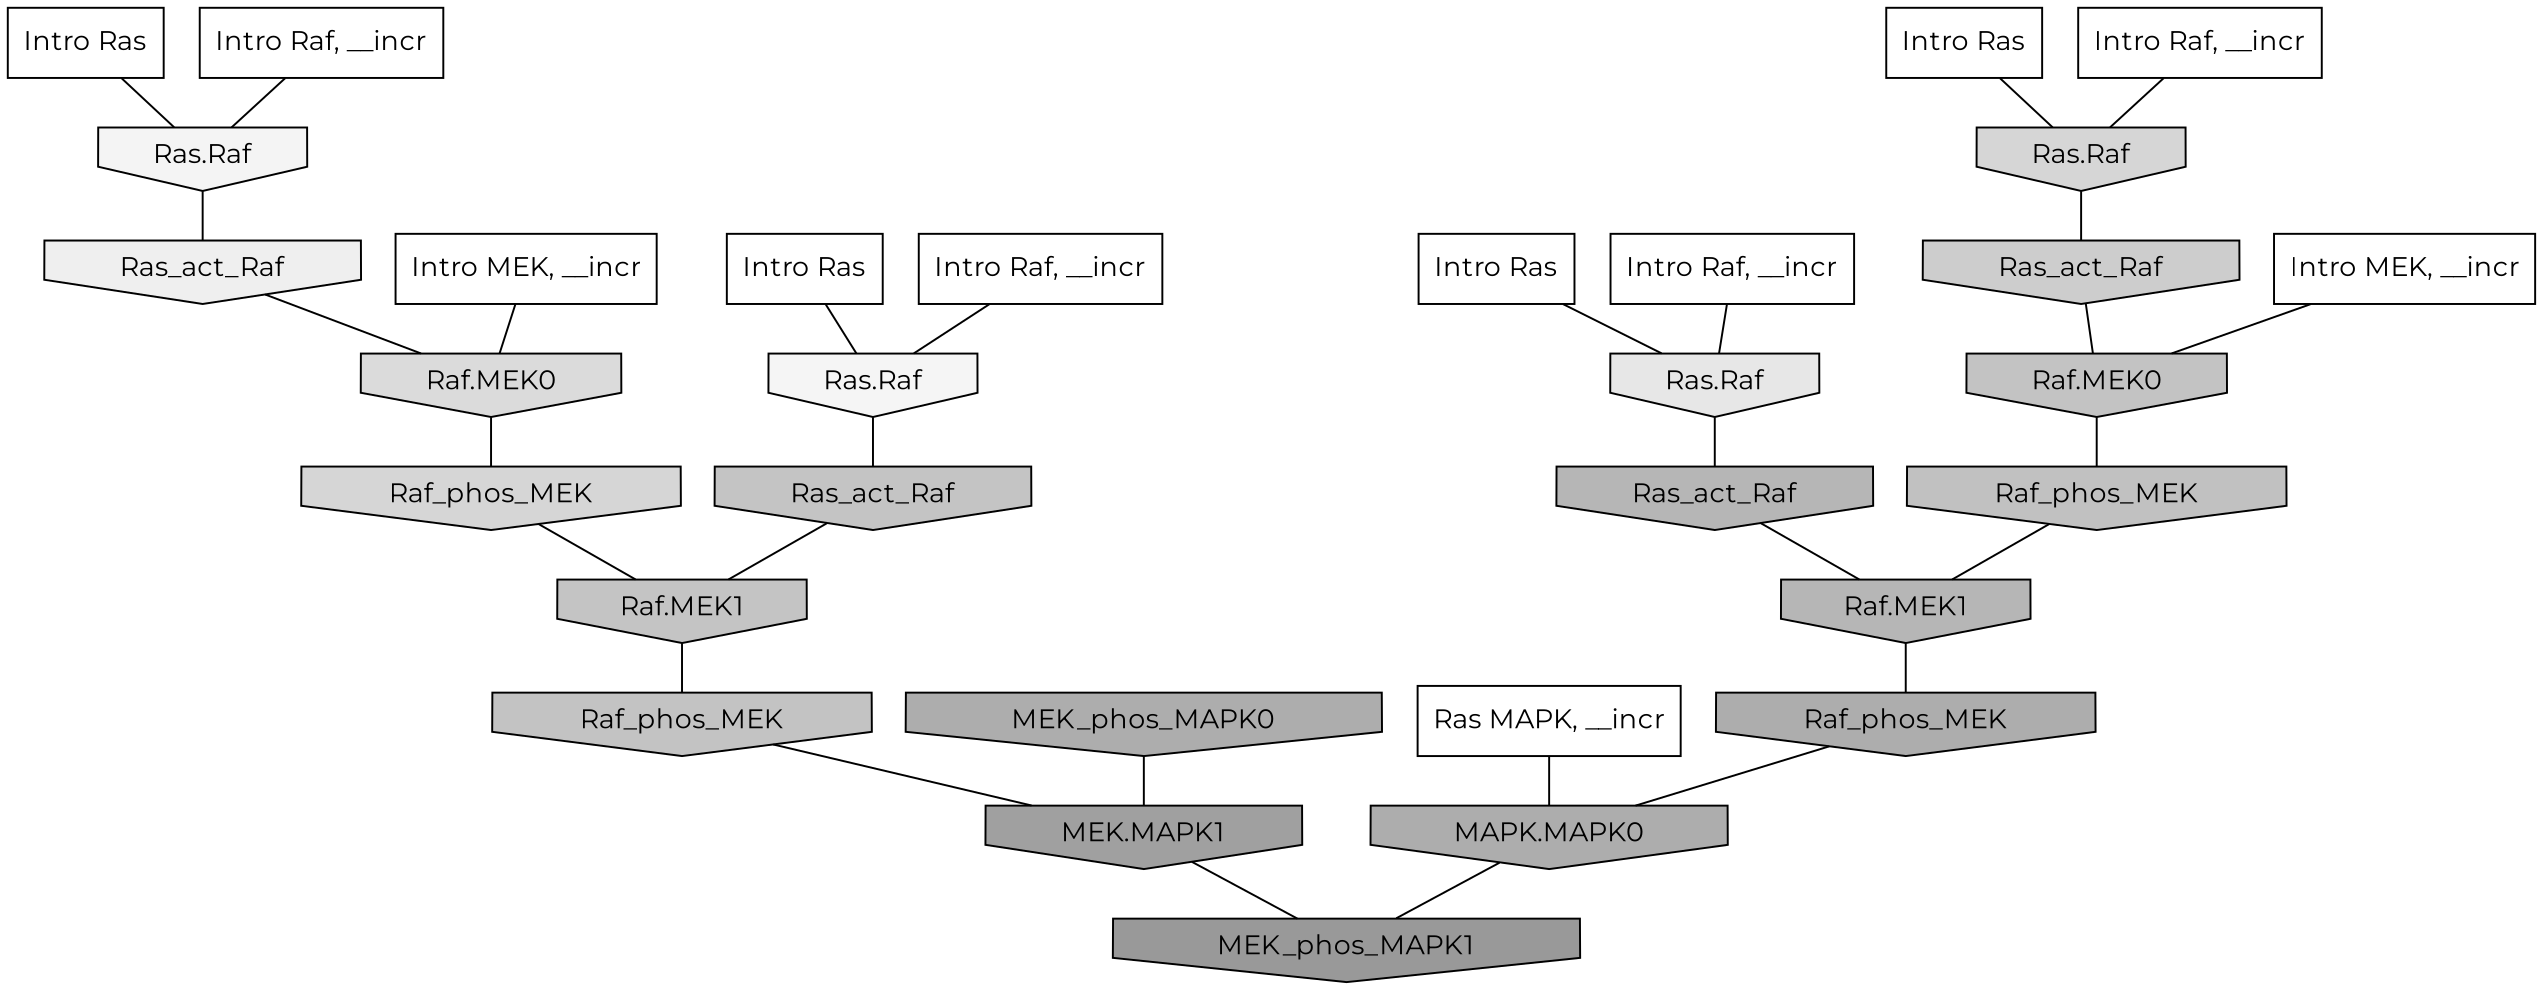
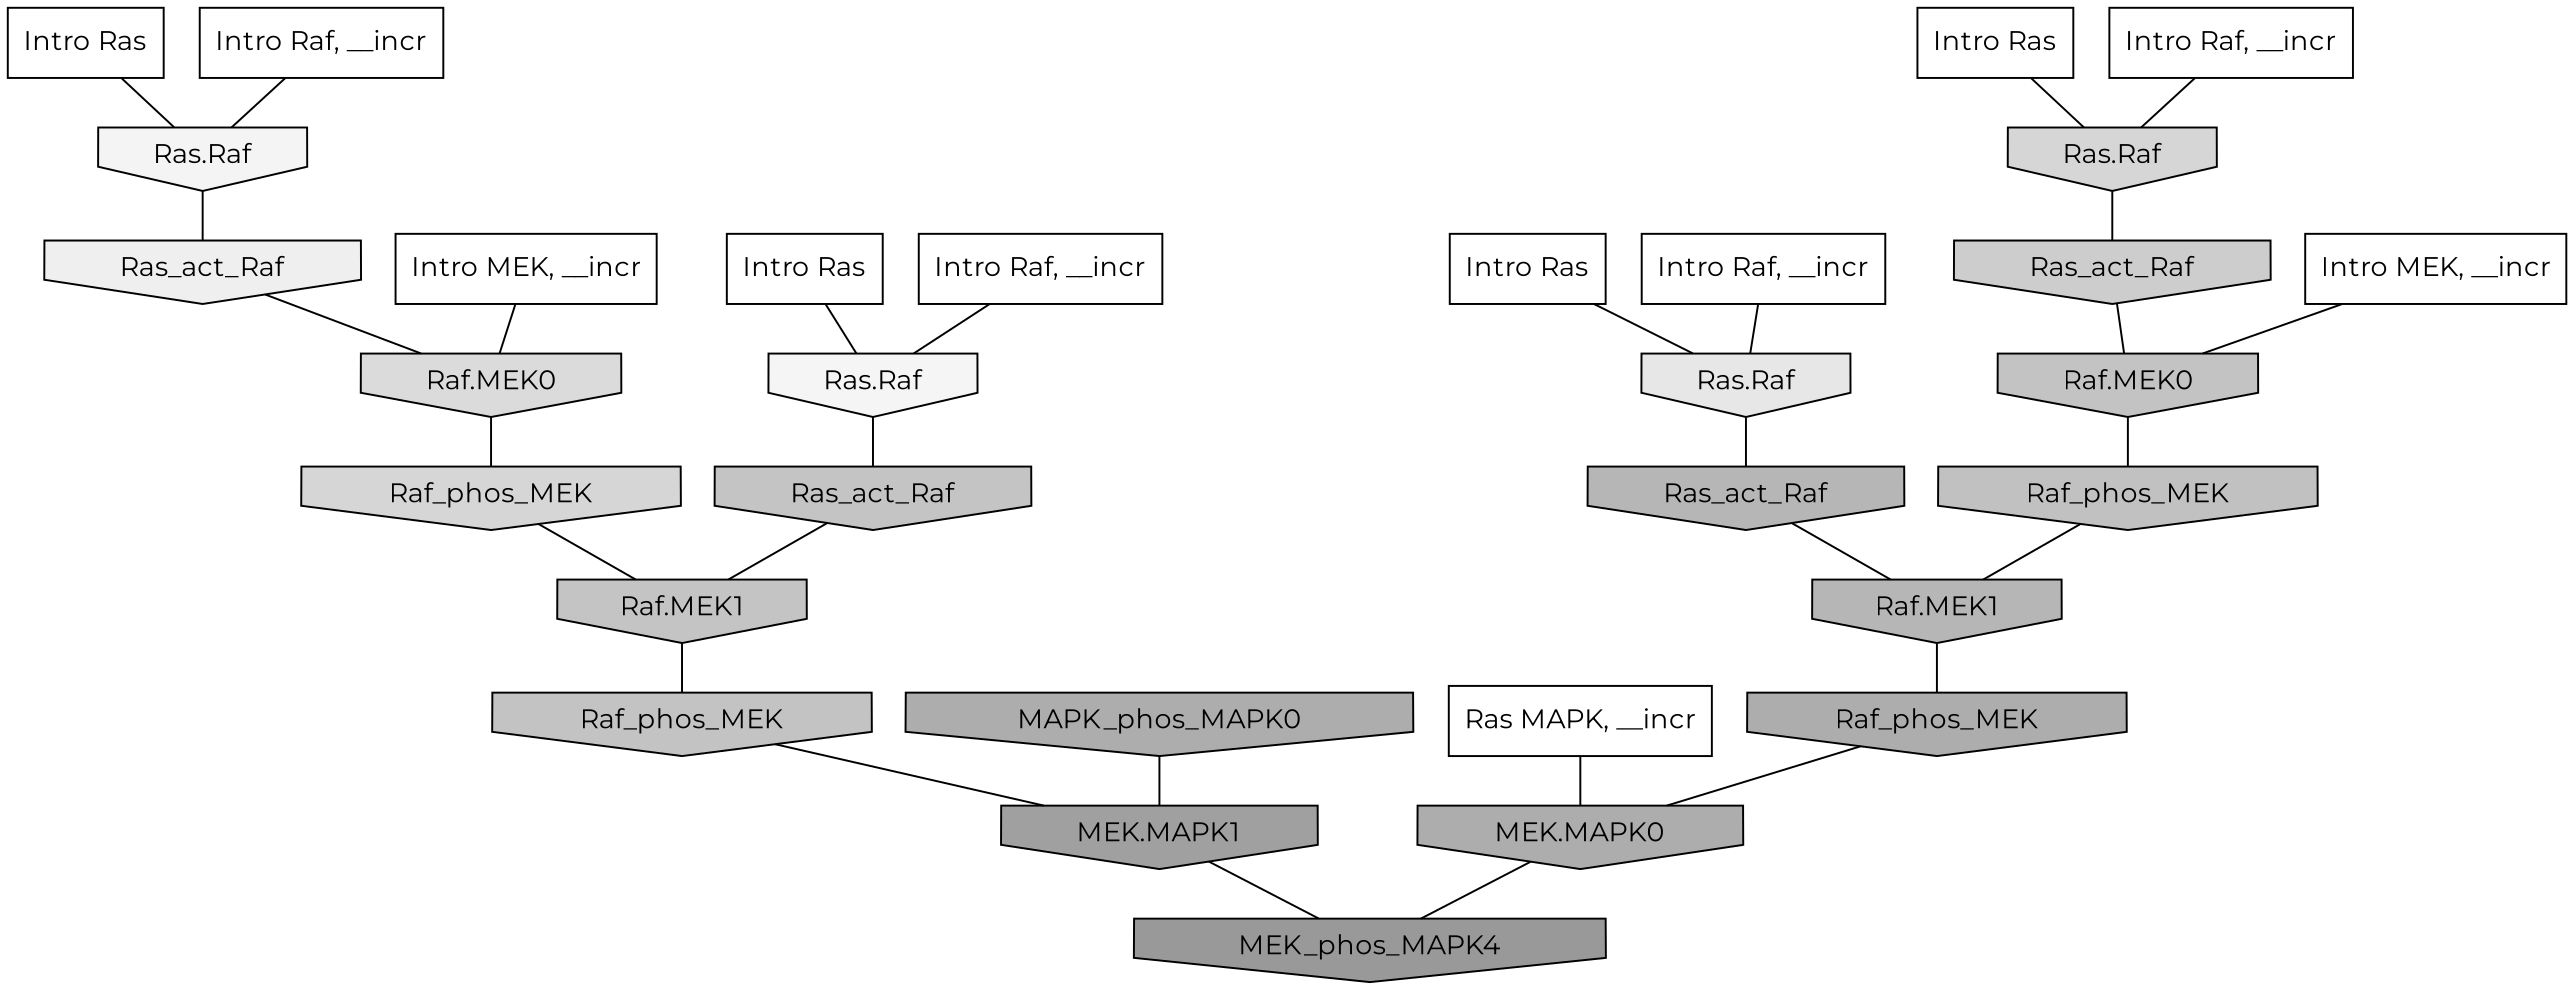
(1144, 721) -> (1159, 721)
(1549, 834) -> (1580, 834)
(1346, 947) -> (1370, 947)
